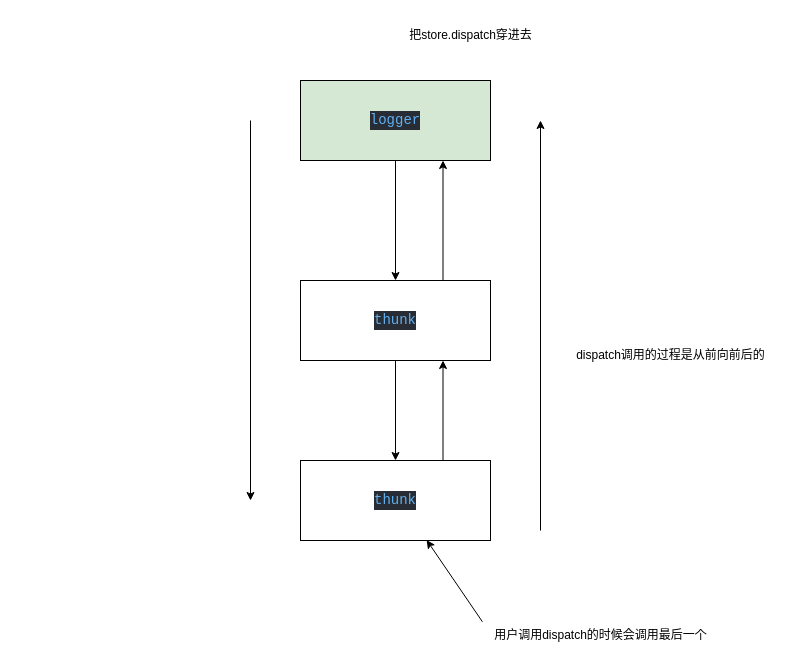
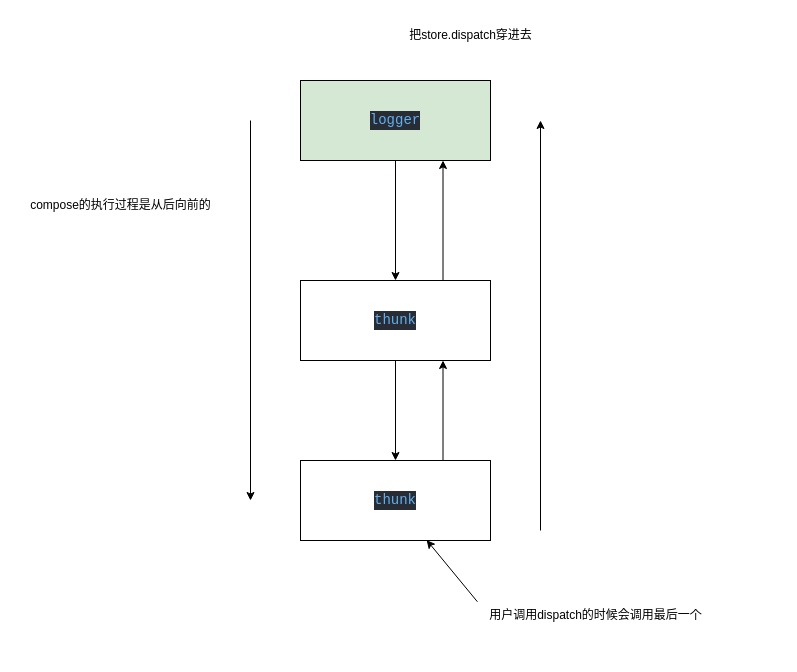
none -> (121, 206)
(671, 356) -> none
(601, 636) -> (596, 616)
